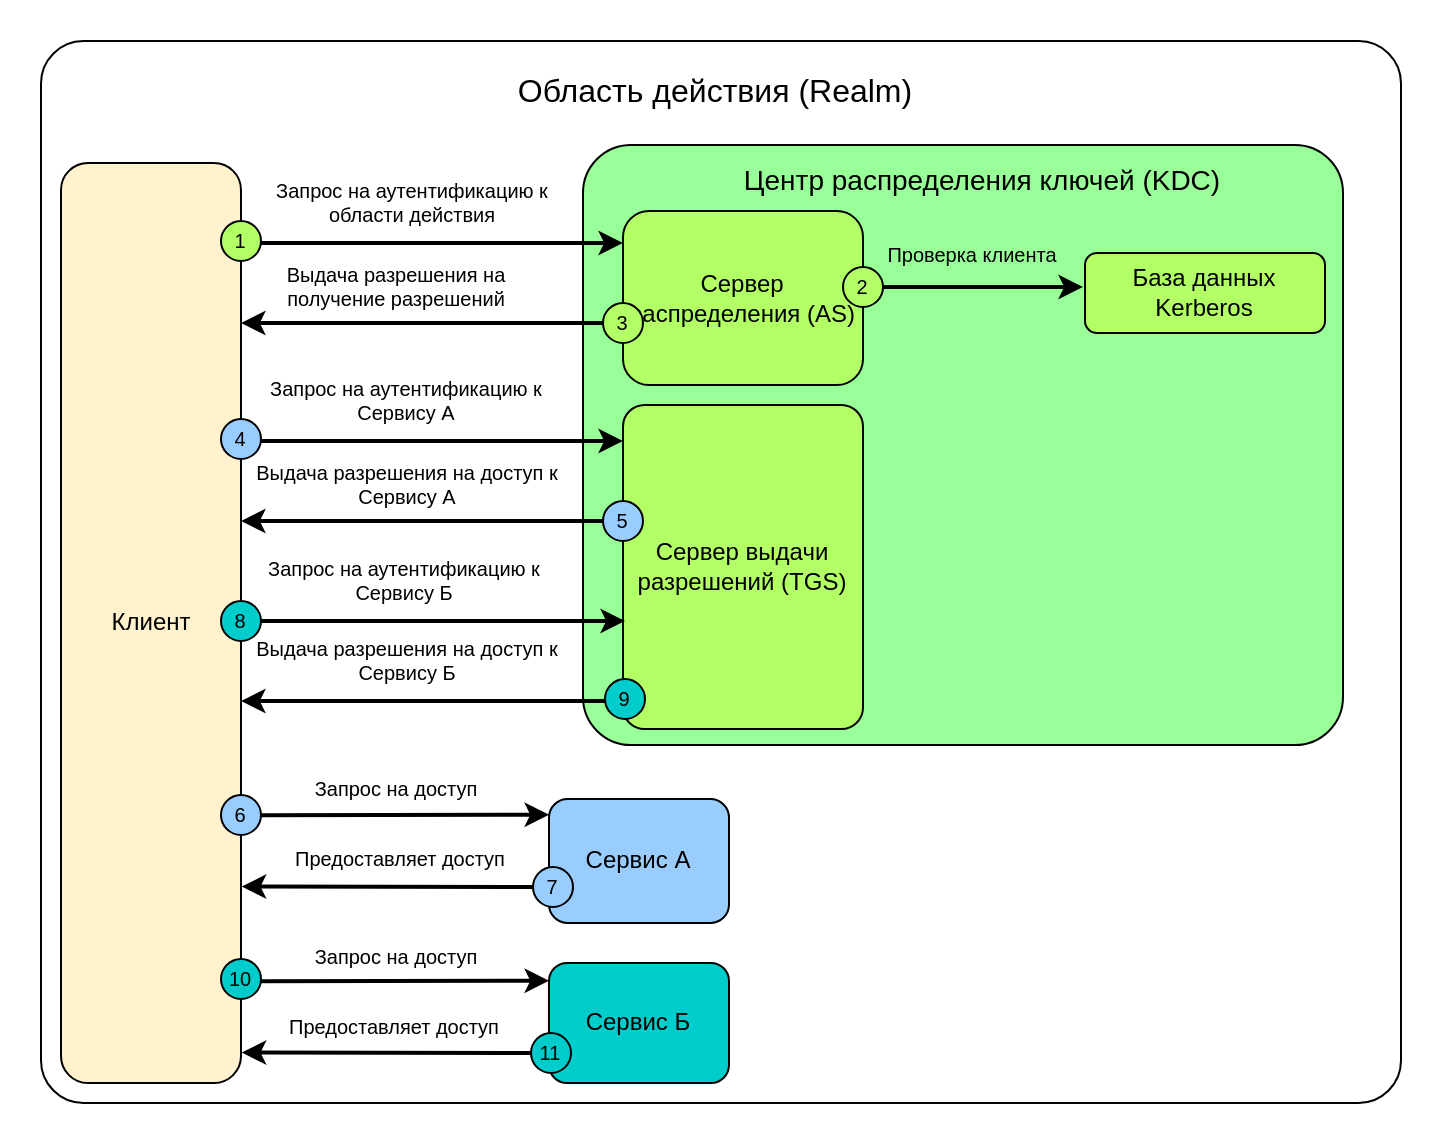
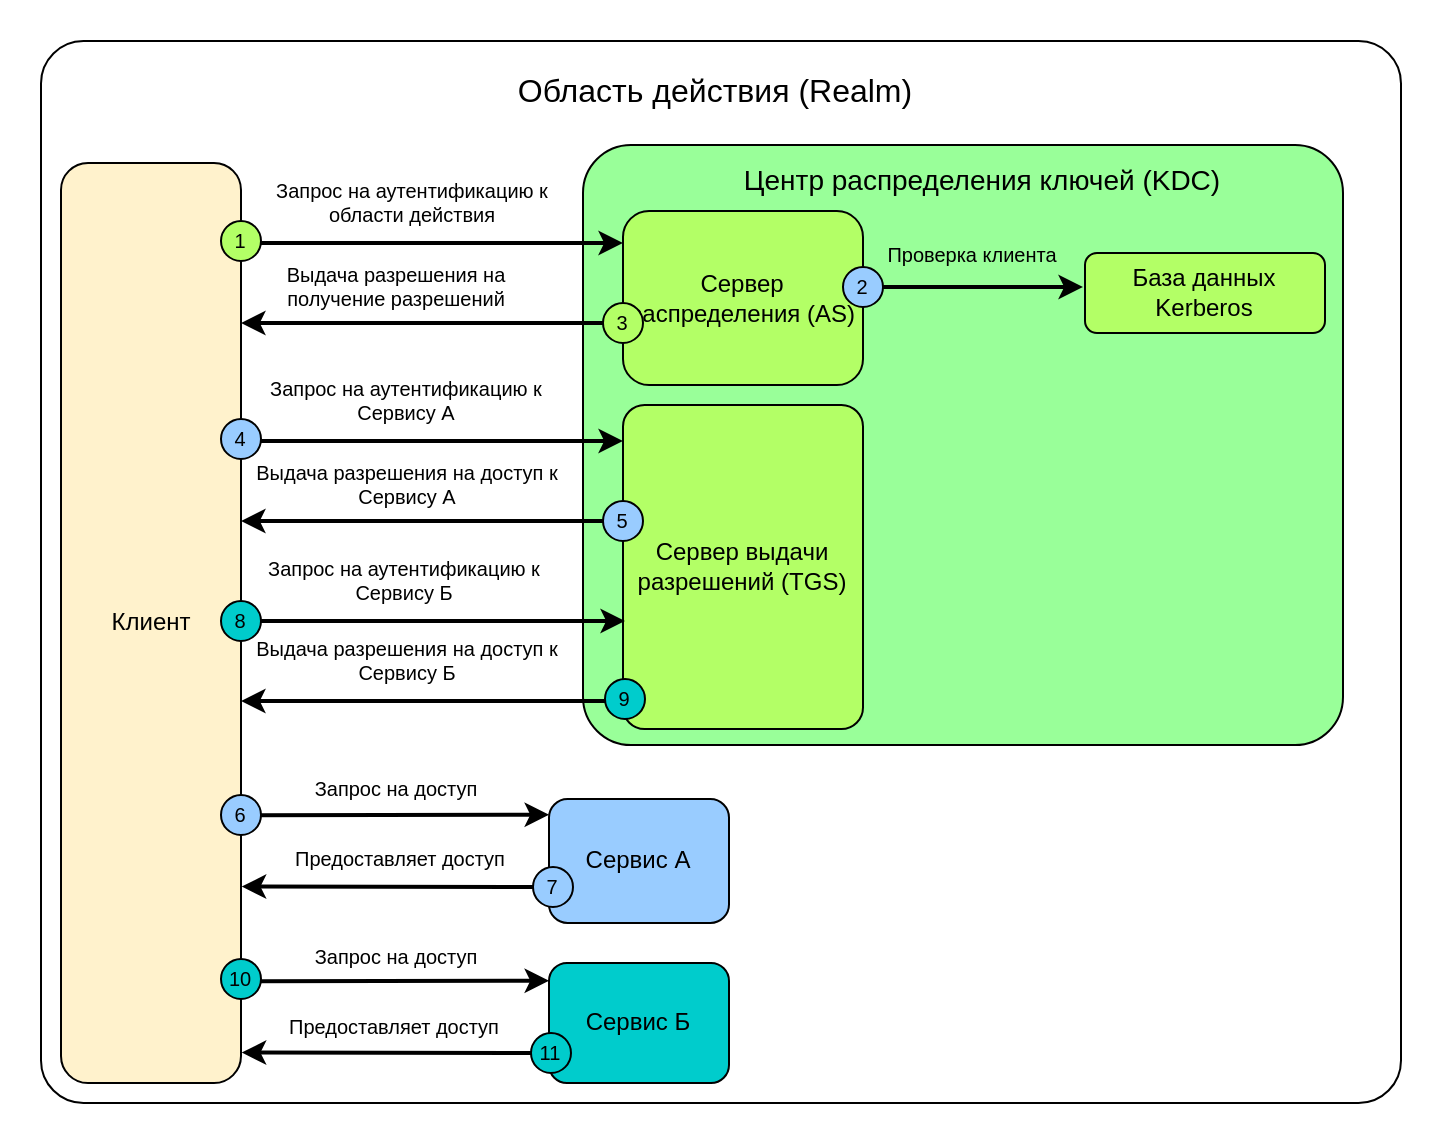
(863, 287) -> (863, 287)
